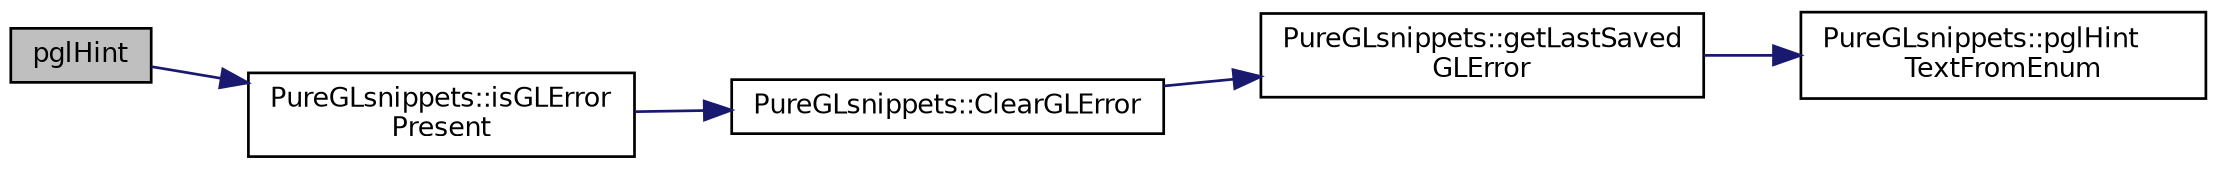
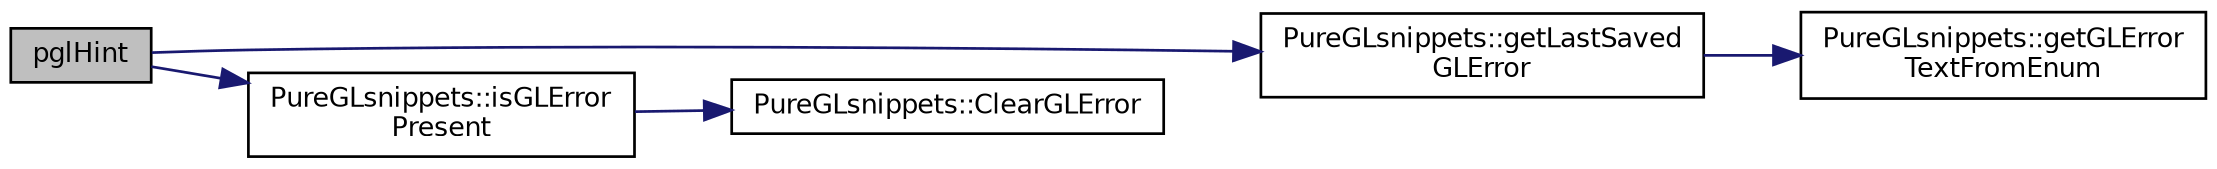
(2003, 55) -> (2003, 55)
(1199, 83) -> (692, 47)
